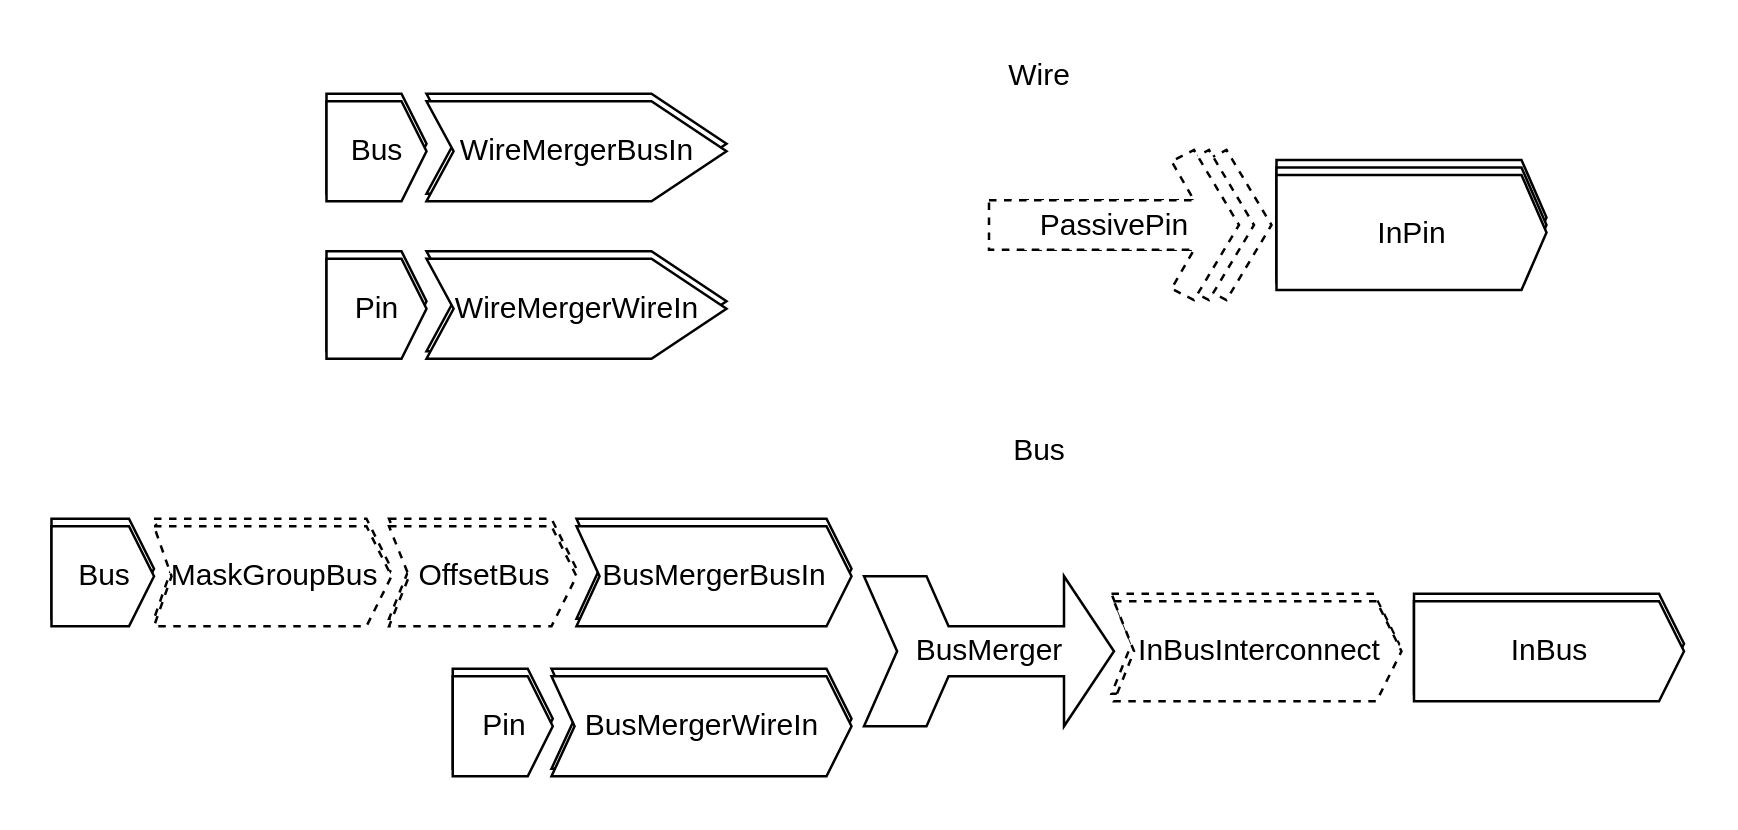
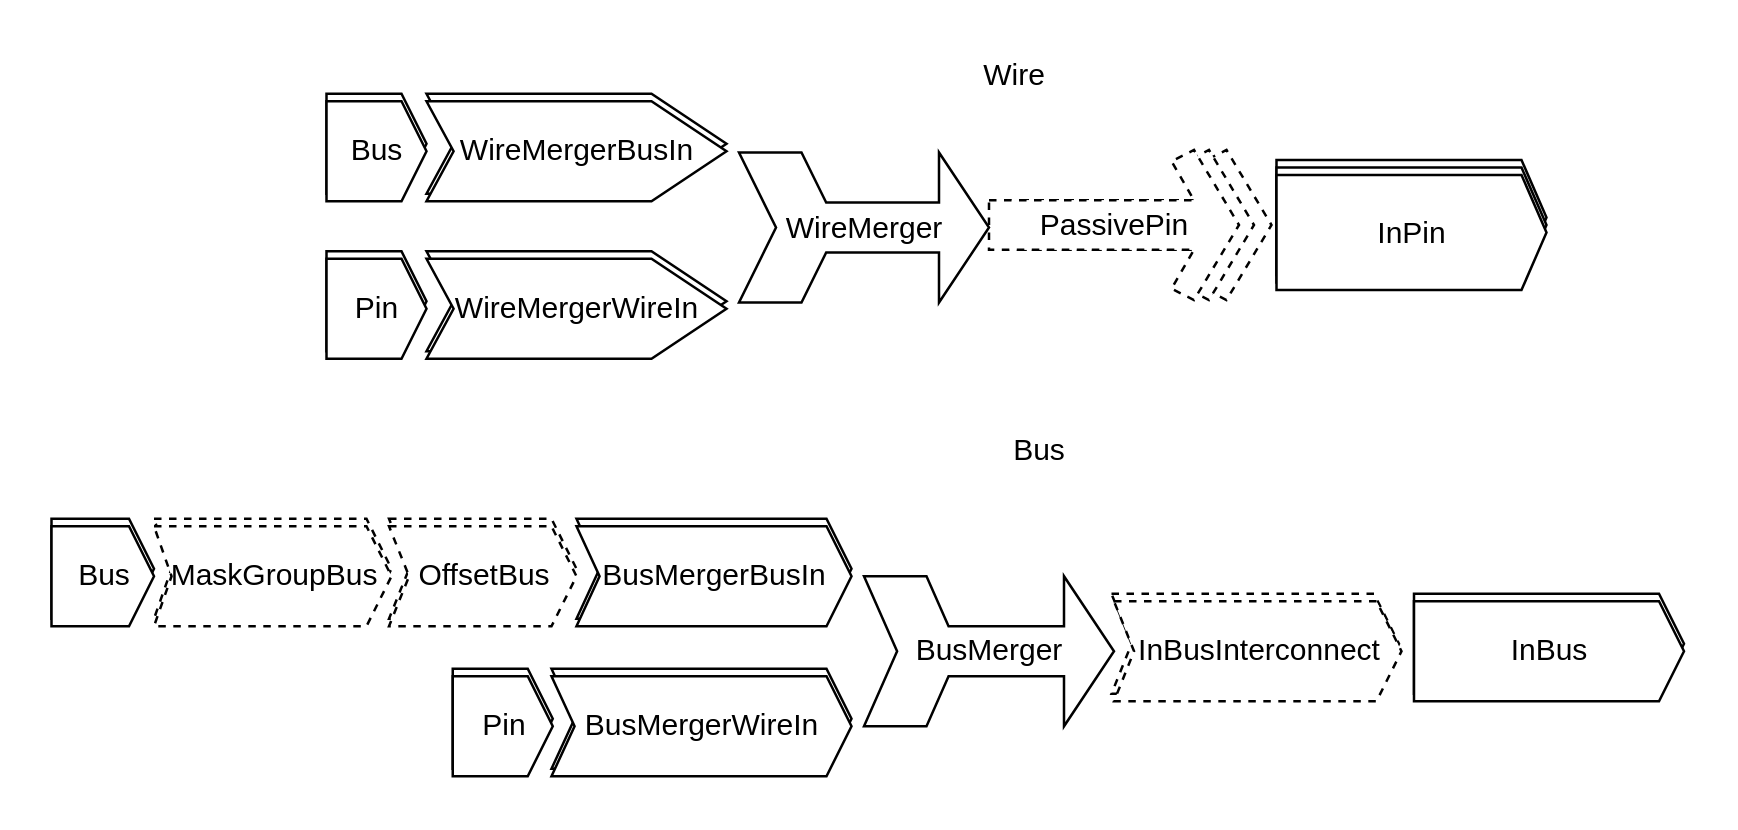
(1039, 76) -> (1014, 76)
none -> (864, 228)
